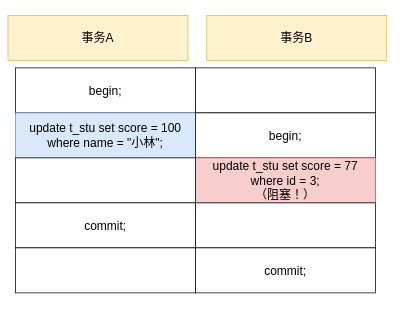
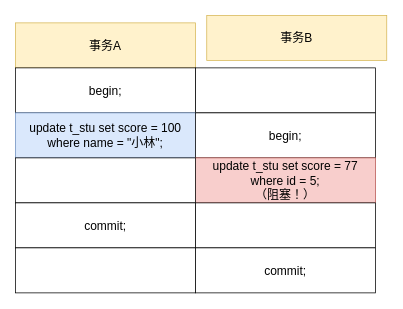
(98, 38) -> (105, 45)
(285, 180) -> (285, 180)
